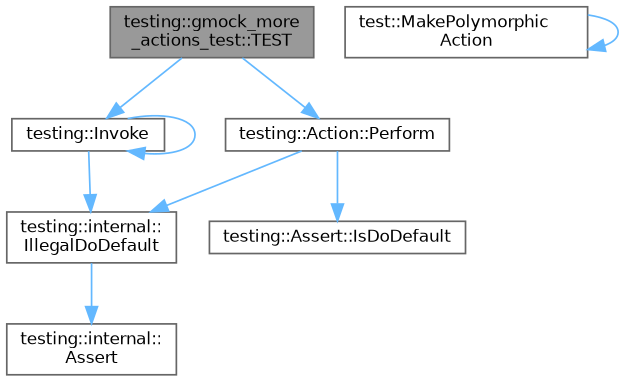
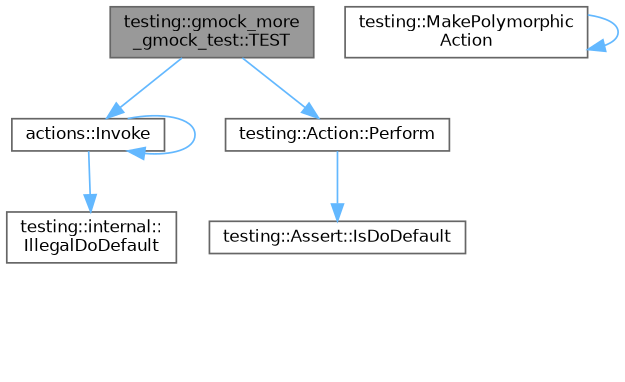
(212, 32) -> (212, 32)
(466, 32) -> (466, 32)
(88, 135) -> (88, 135)
(234, 178) -> none
(92, 349) -> none
